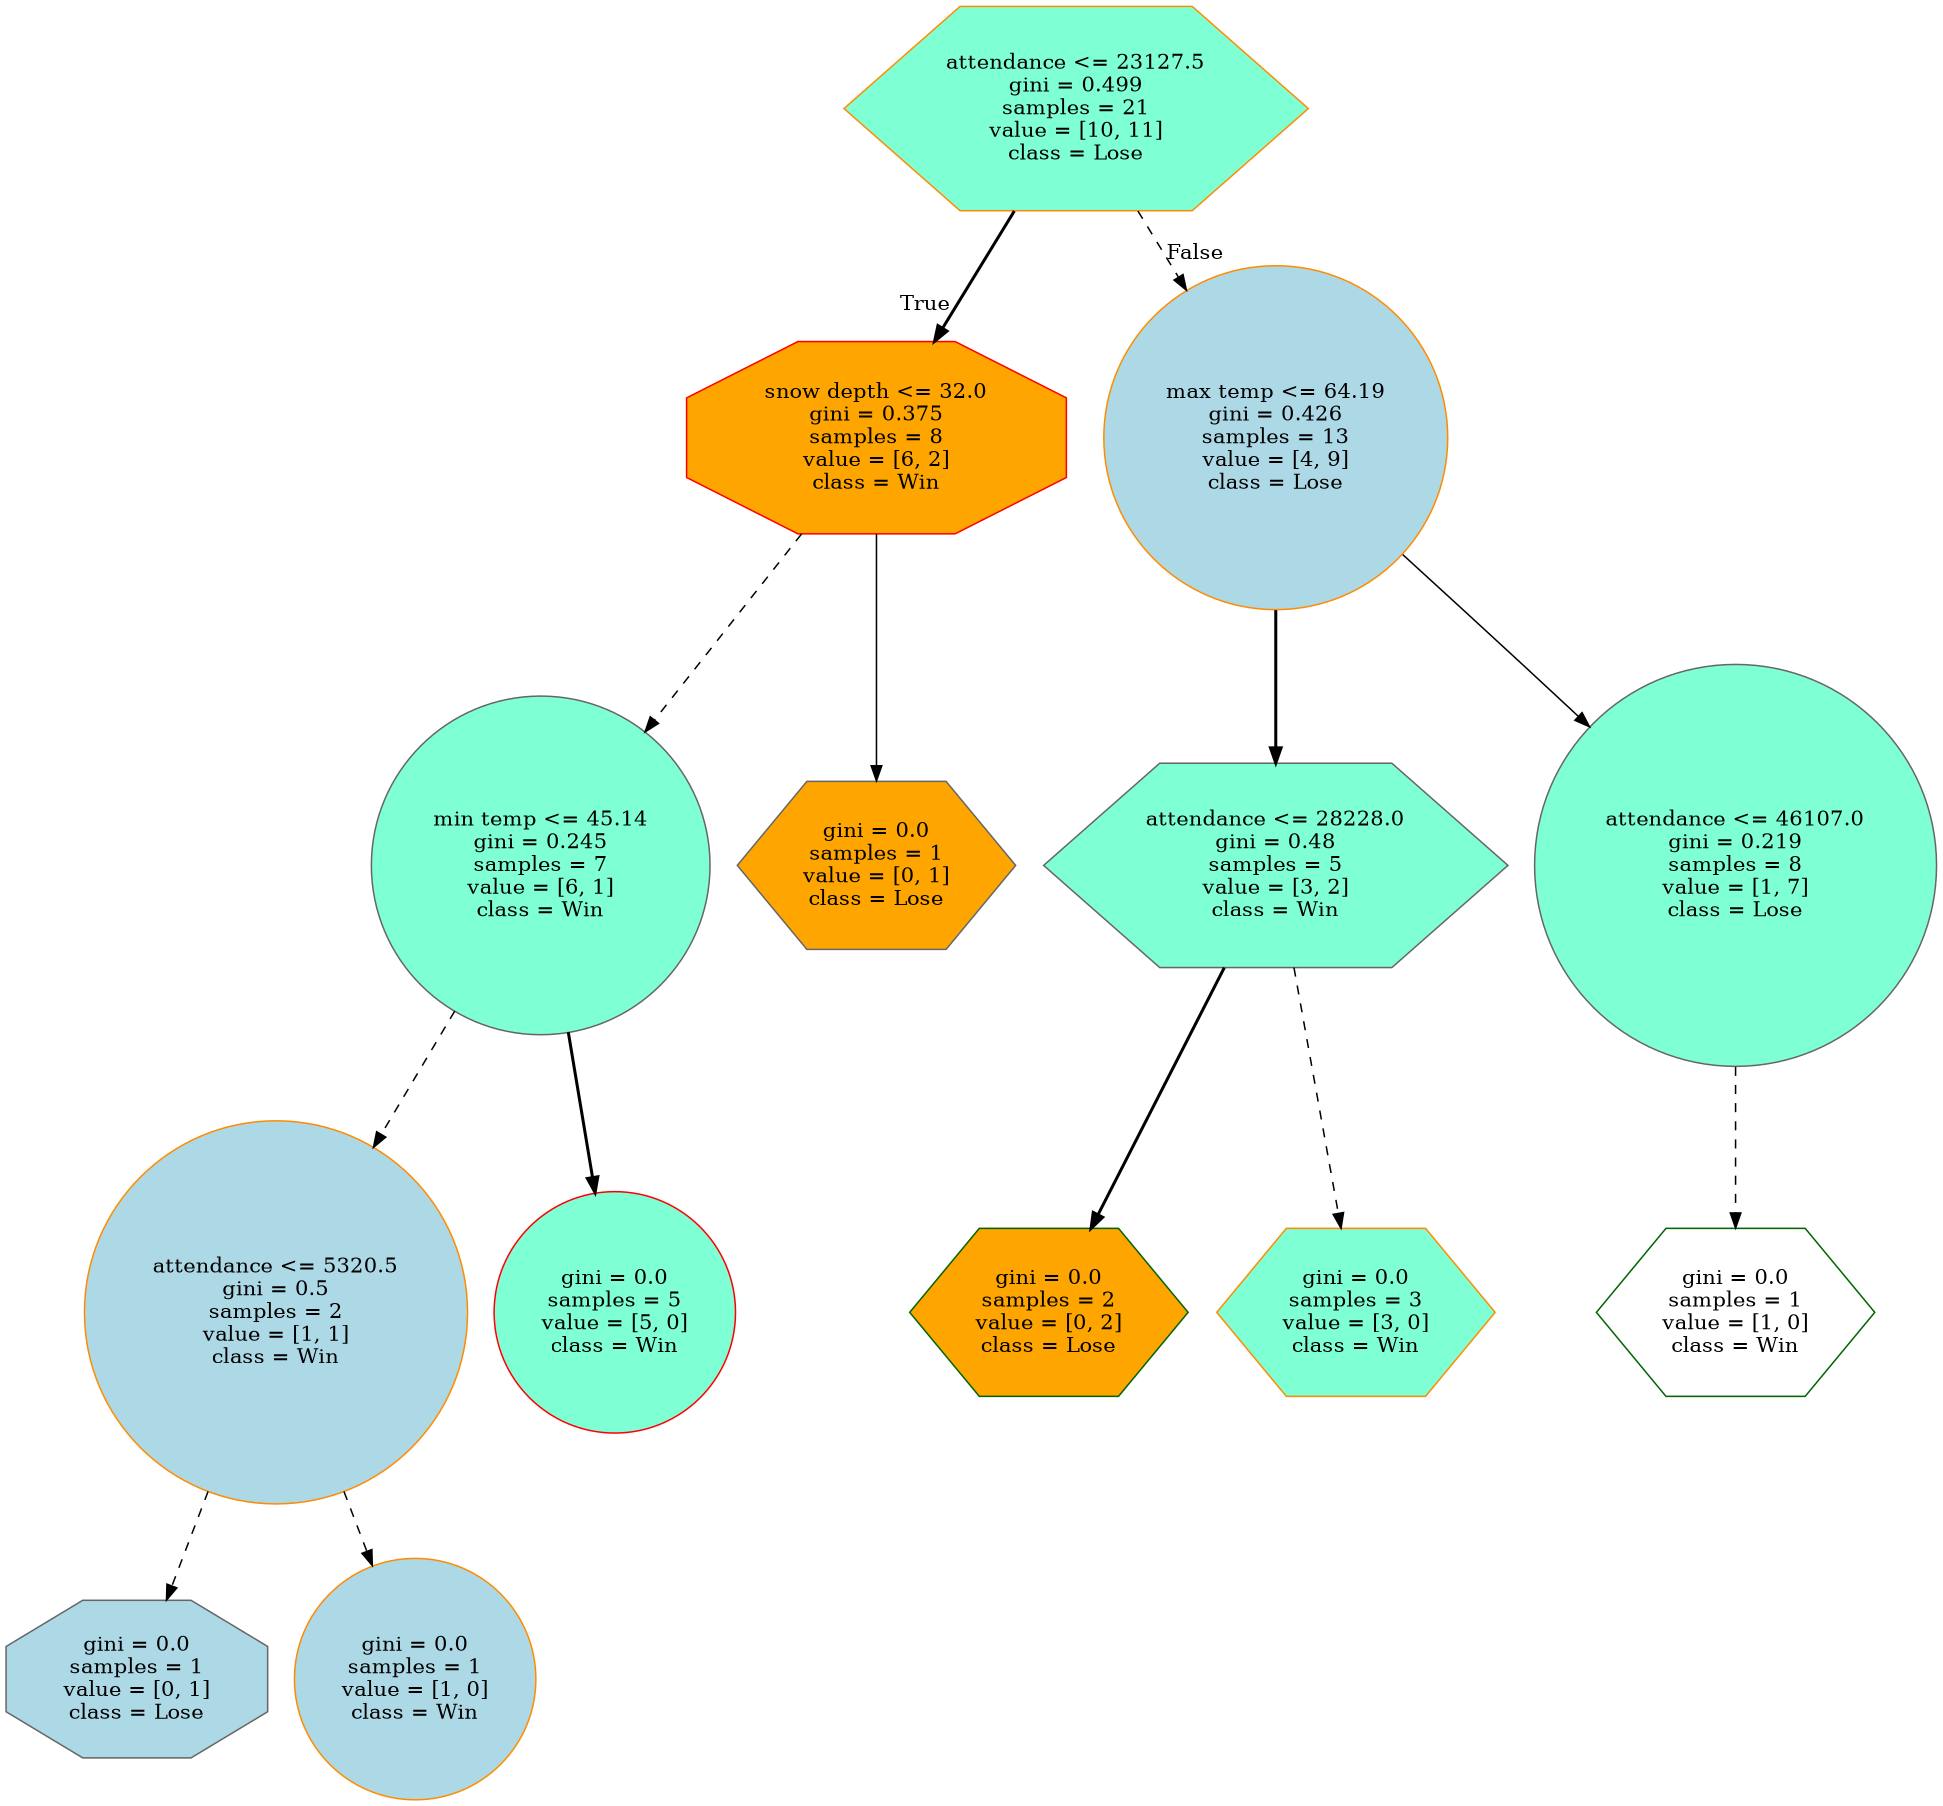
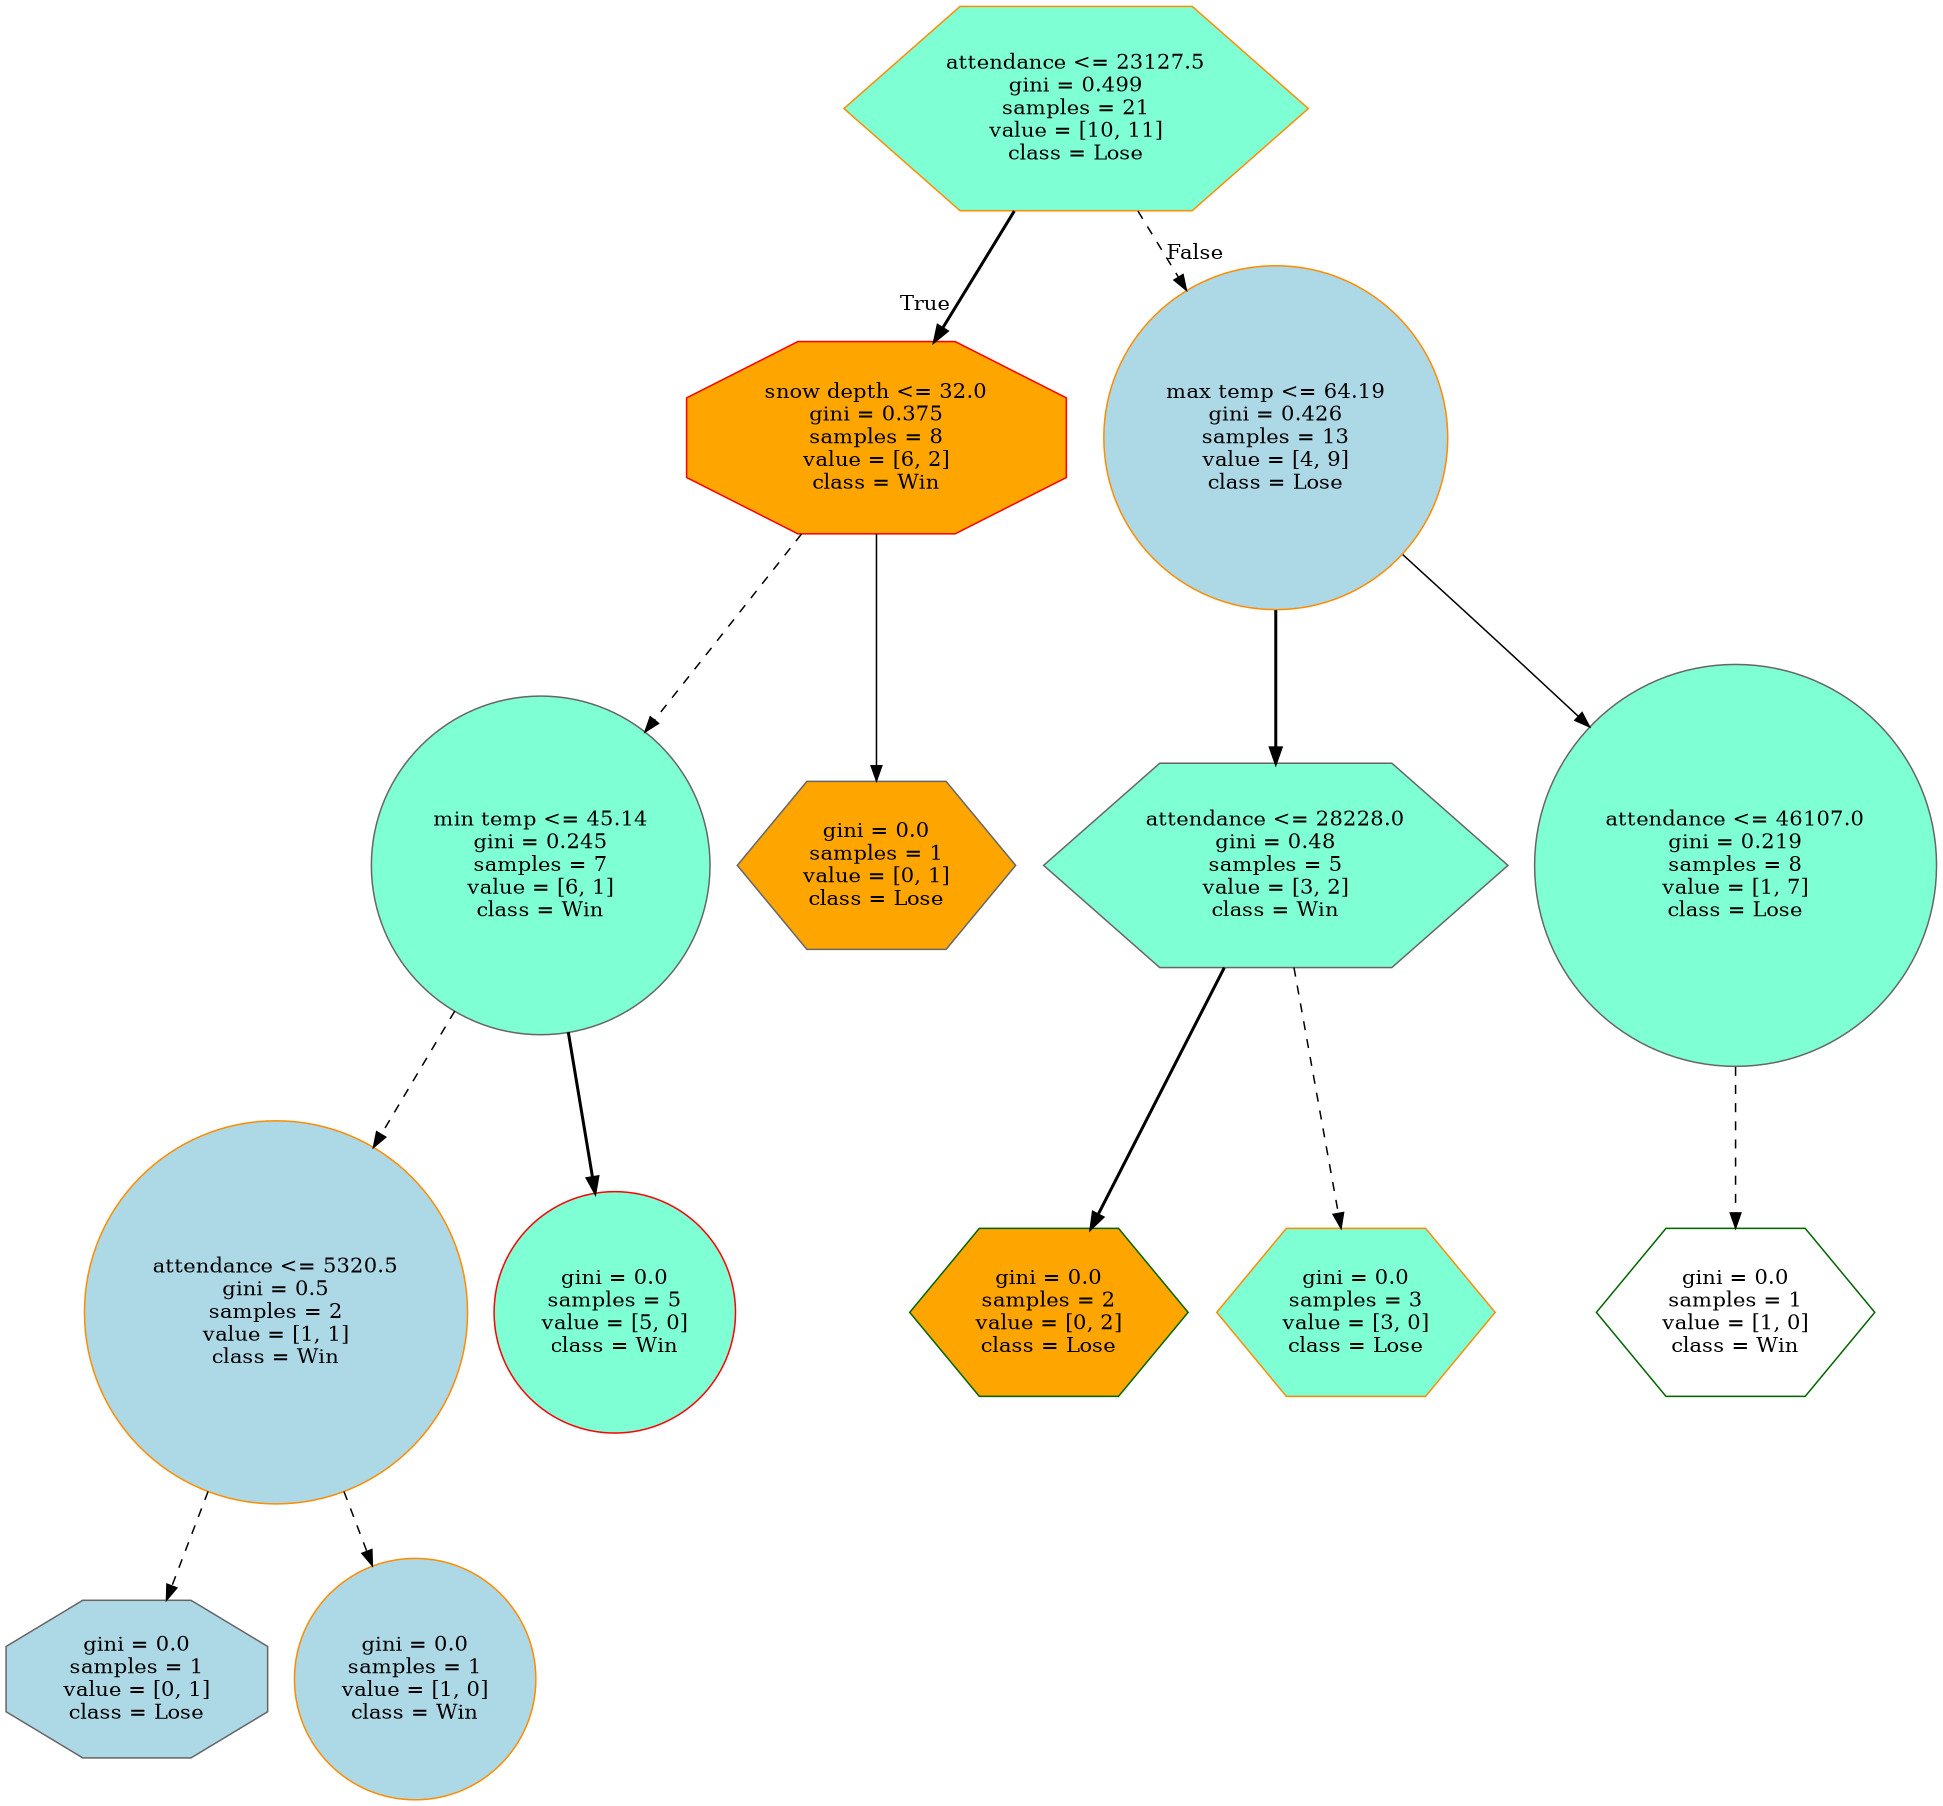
(1356, 1312) -> (1356, 1312)
